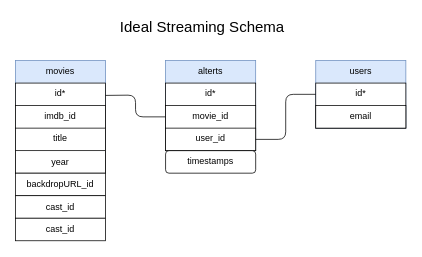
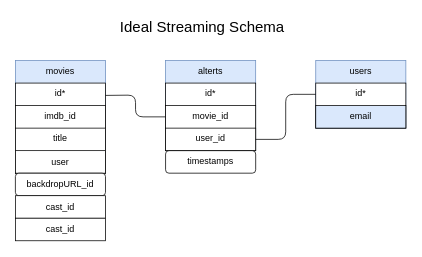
(360, 117) -> (360, 117)
(60, 162) -> (60, 162)
(60, 184) -> (60, 184)
